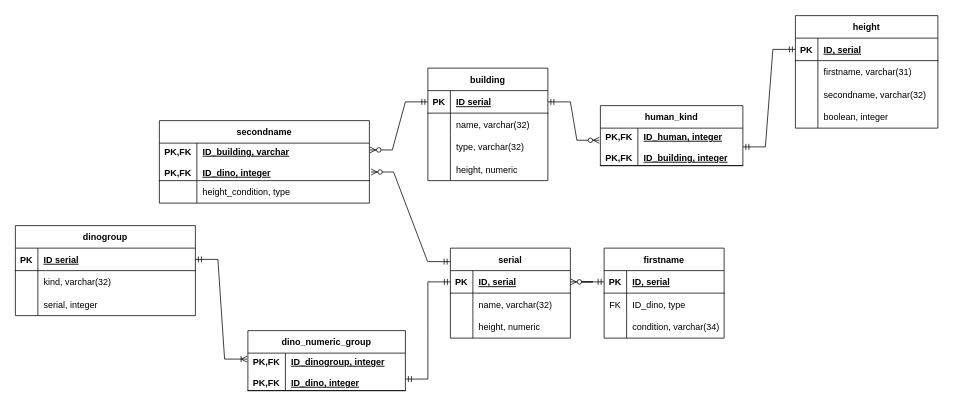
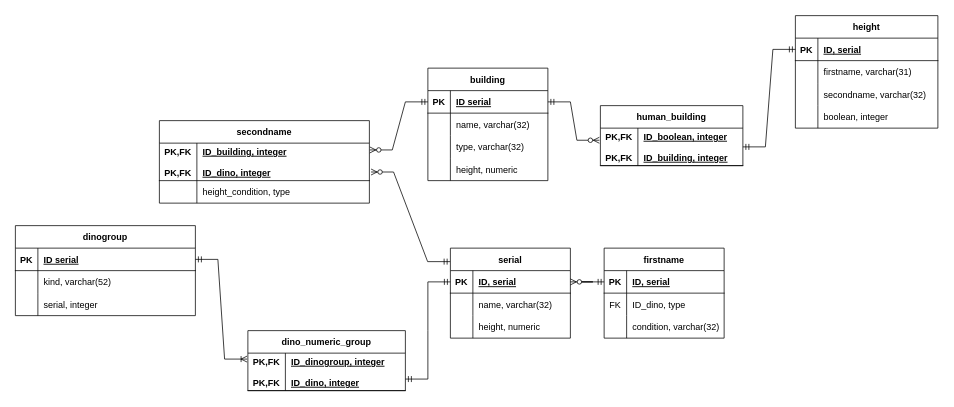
(671, 117) -> (671, 117)
(683, 137) -> (687, 137)
(247, 152) -> (246, 152)
(83, 282) -> (83, 282)
(683, 327) -> (683, 327)
